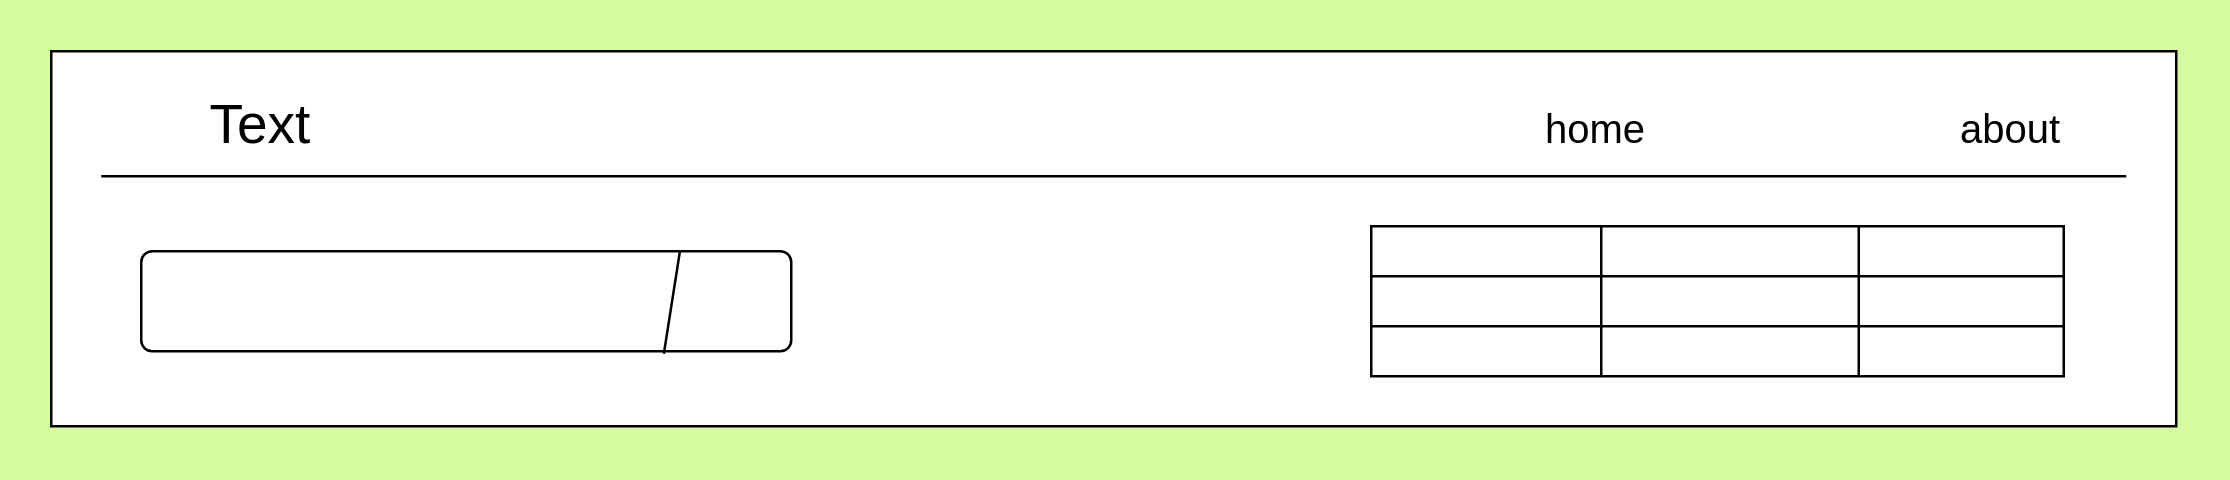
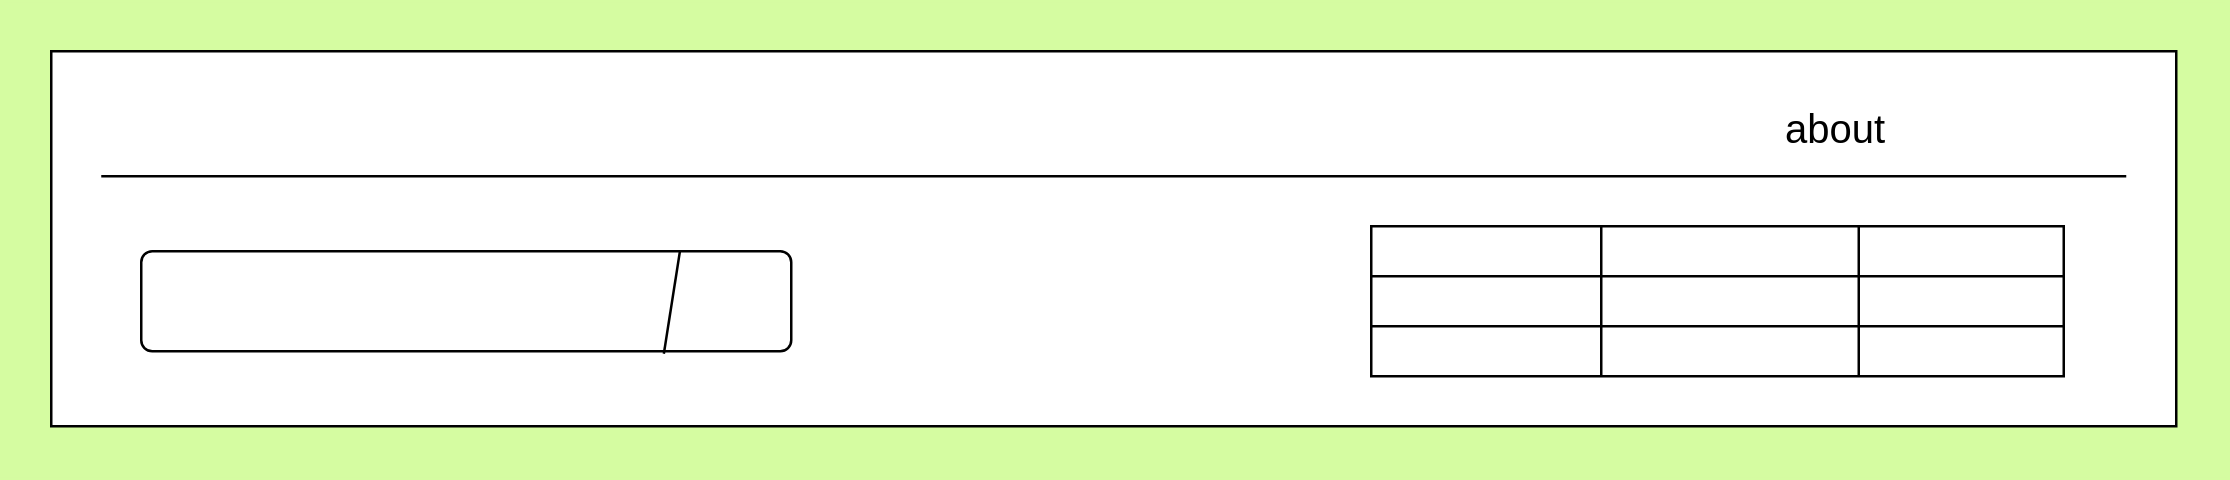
(261, 126) -> none
(1596, 126) -> none
(2011, 126) -> (1836, 126)
